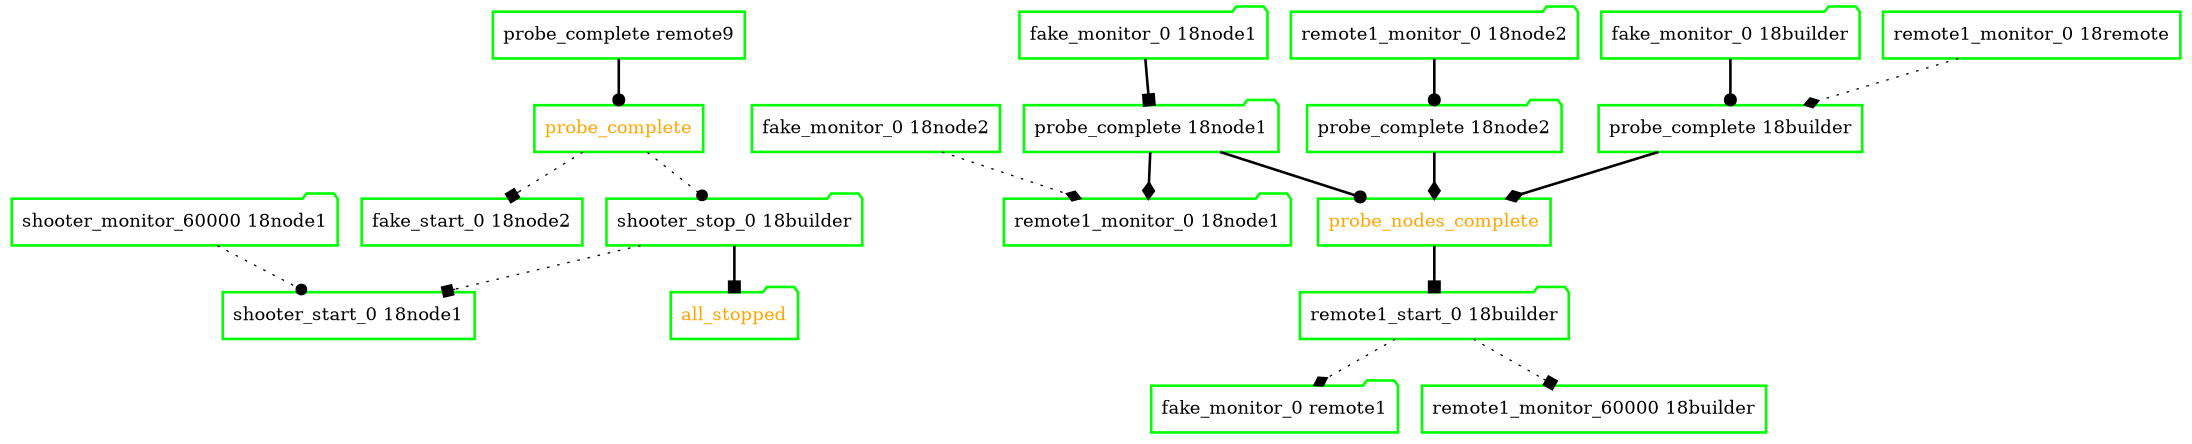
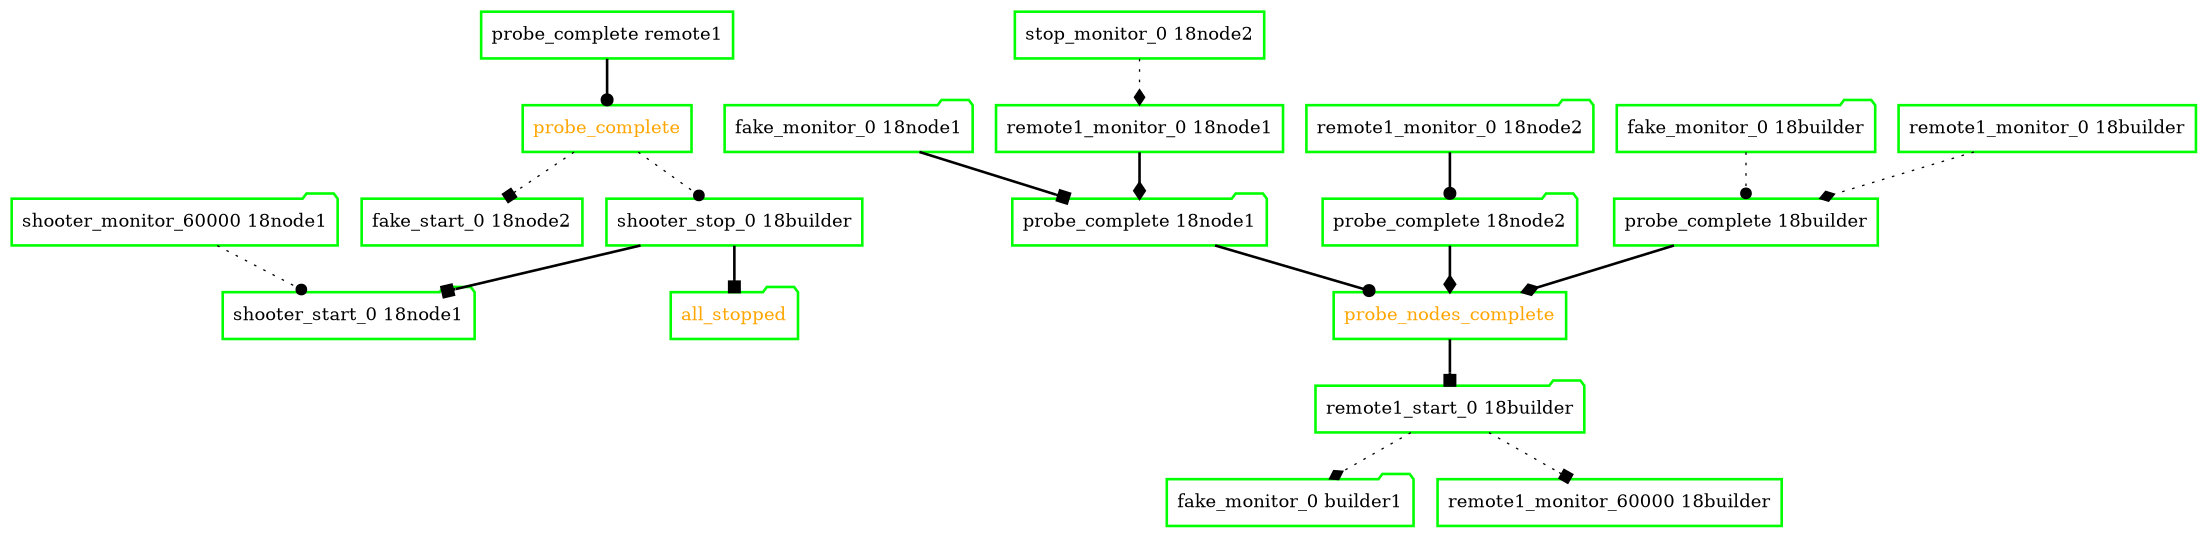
(619, 35) -> (607, 35)
(2032, 35) -> (2047, 129)
(1730, 77) -> (1746, 170)
(876, 129) -> (1140, 35)
(1150, 168) -> (1140, 168)
(734, 222) -> (734, 222)
(1147, 222) -> (1140, 129)
(548, 267) -> (548, 267)
(349, 316) -> (349, 316)
(1275, 409) -> (1290, 503)
